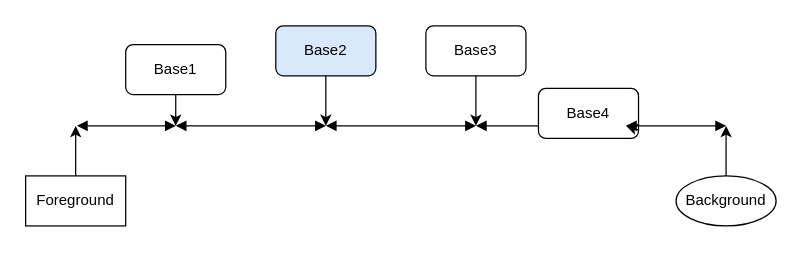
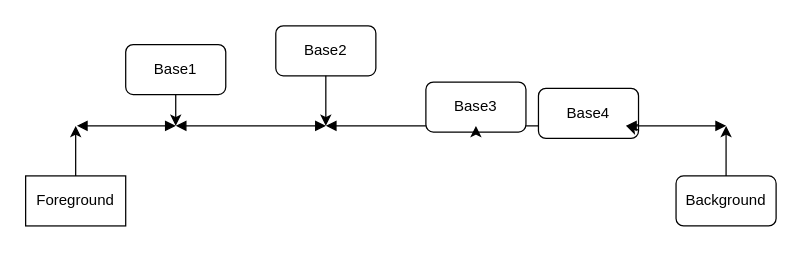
(326, 51) -> (326, 51)
(476, 51) -> (476, 107)
(726, 201) -> (726, 201)
